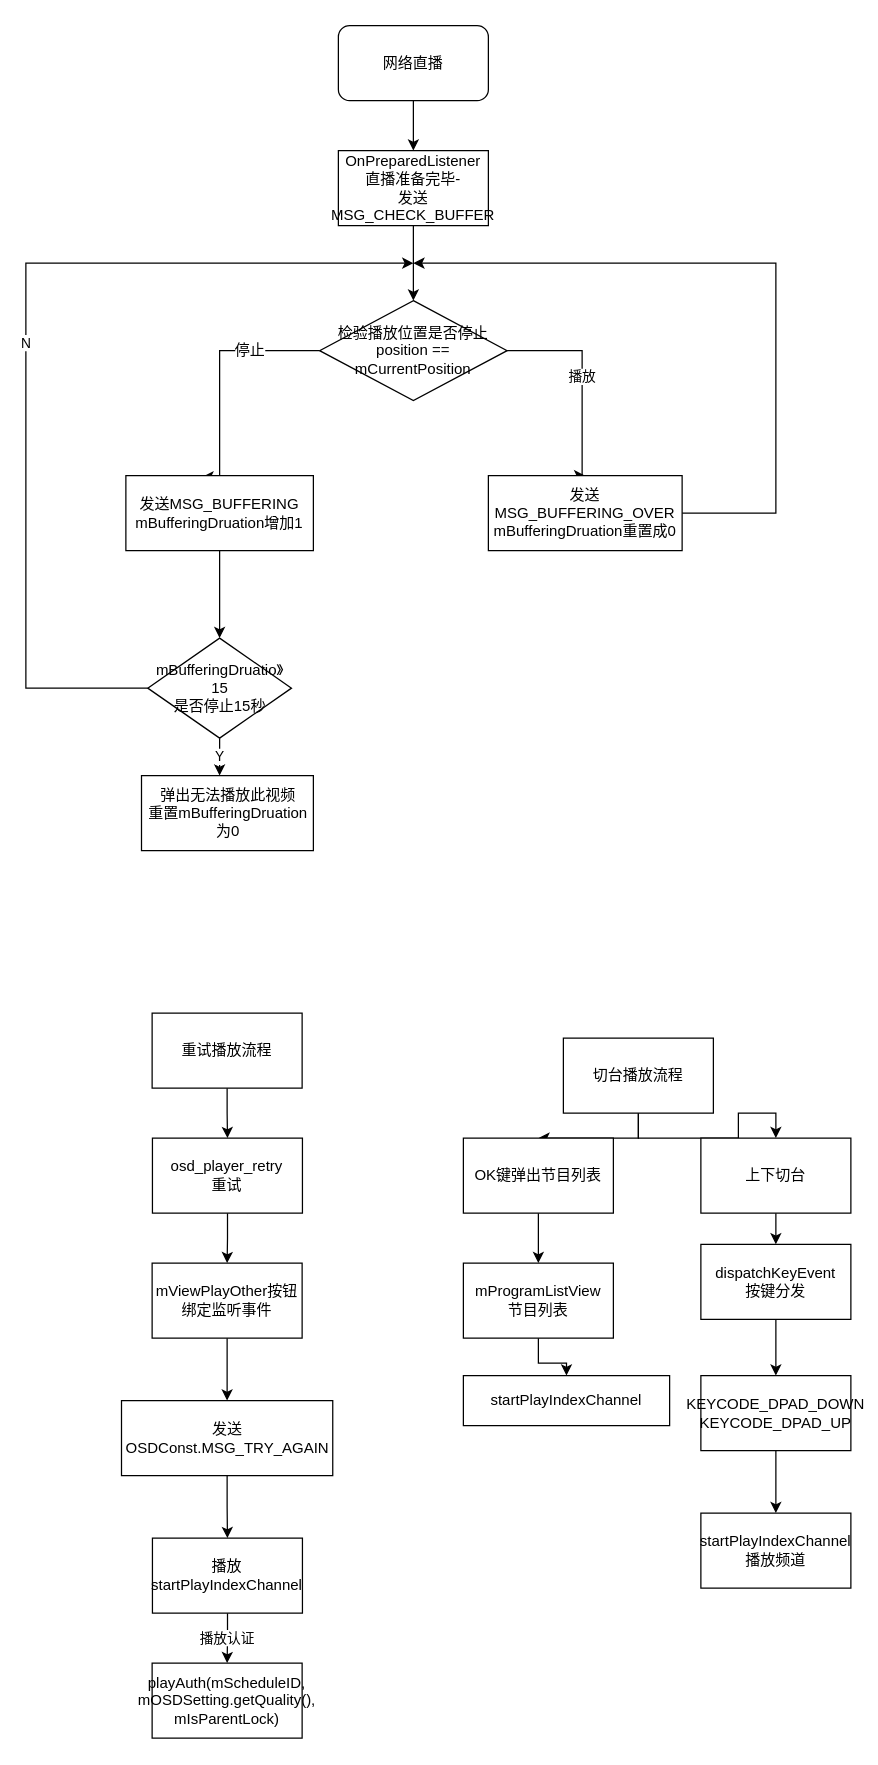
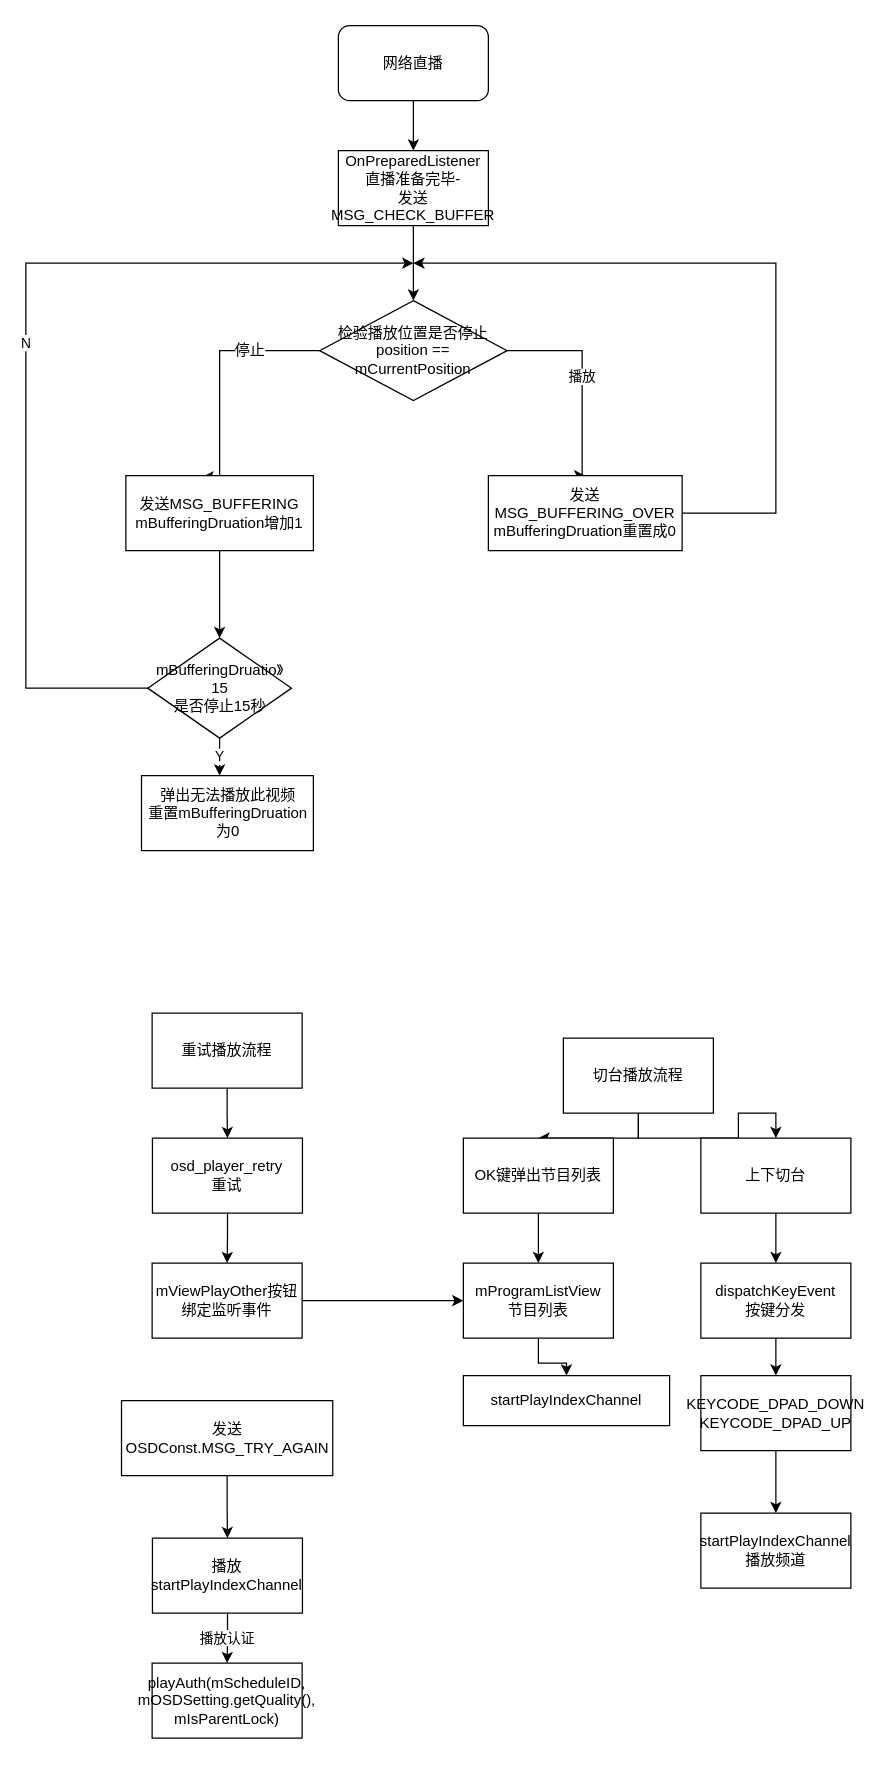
(776, 1282) -> (776, 1301)
(227, 1365) -> (378, 1301)
